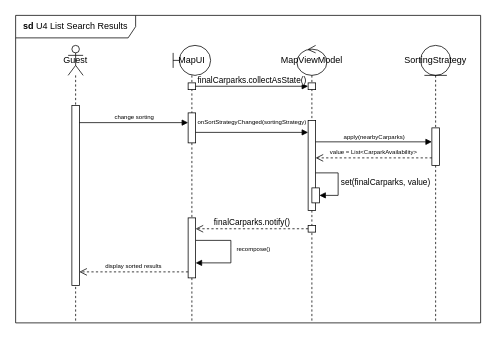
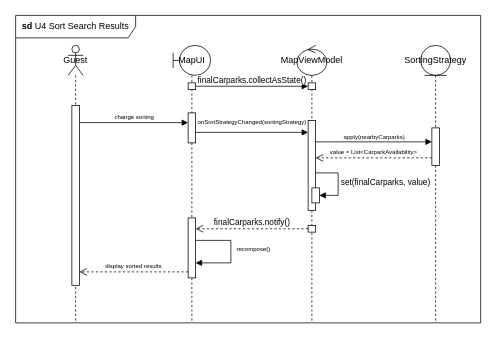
(75, 27) -> (75, 27)
